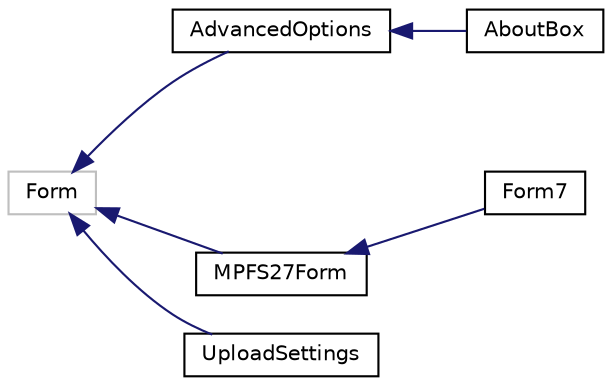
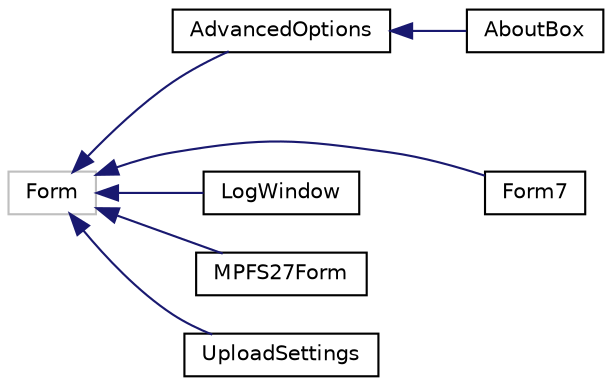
none -> (281, 193)
(426, 228) -> (301, 142)
